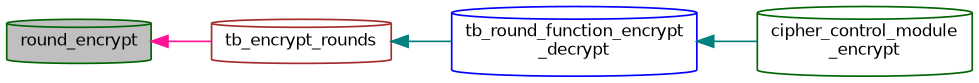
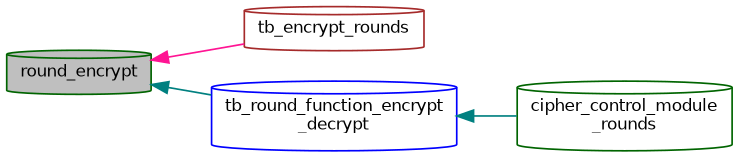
(430, 41) -> (190, 91)
(865, 41) -> (625, 116)
